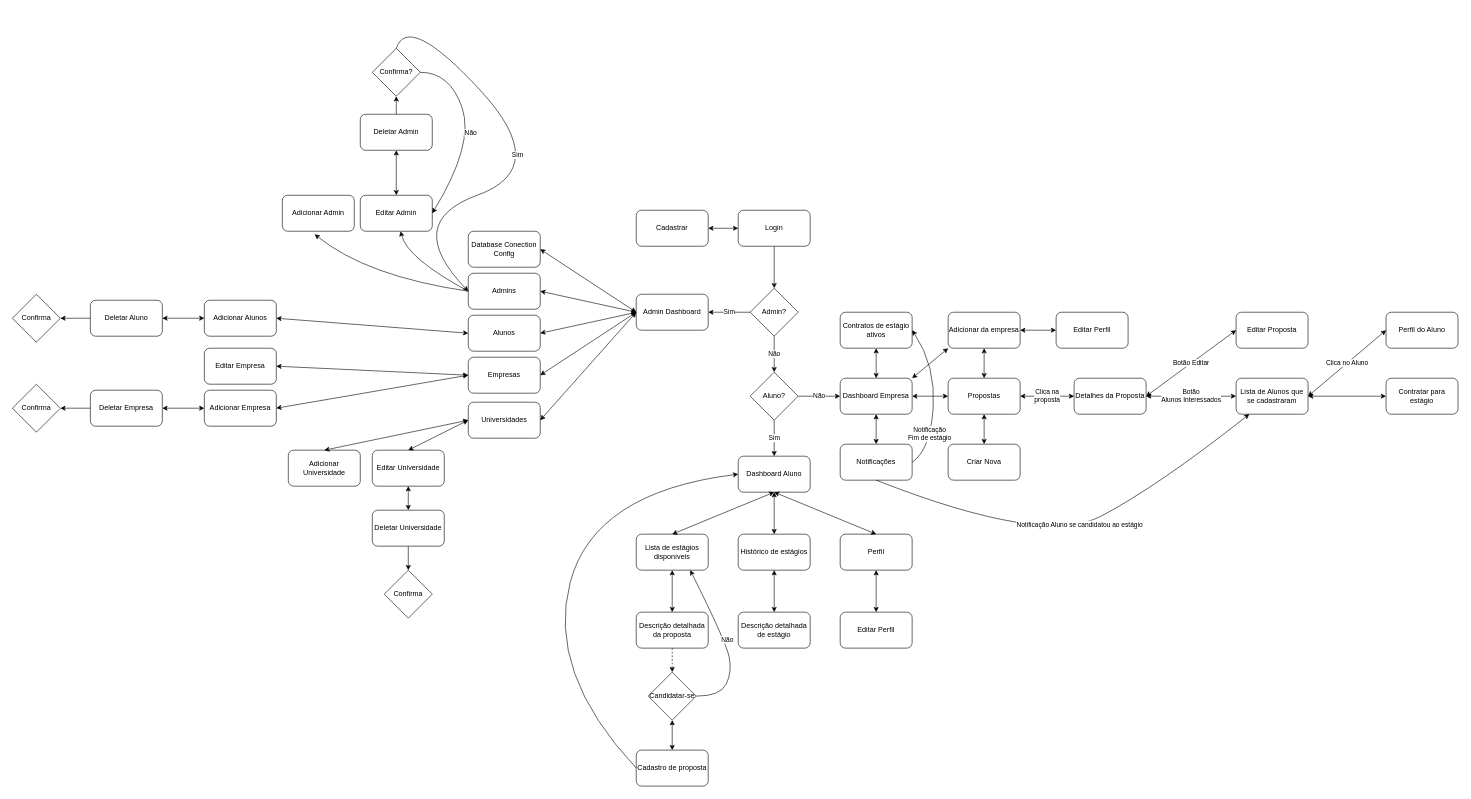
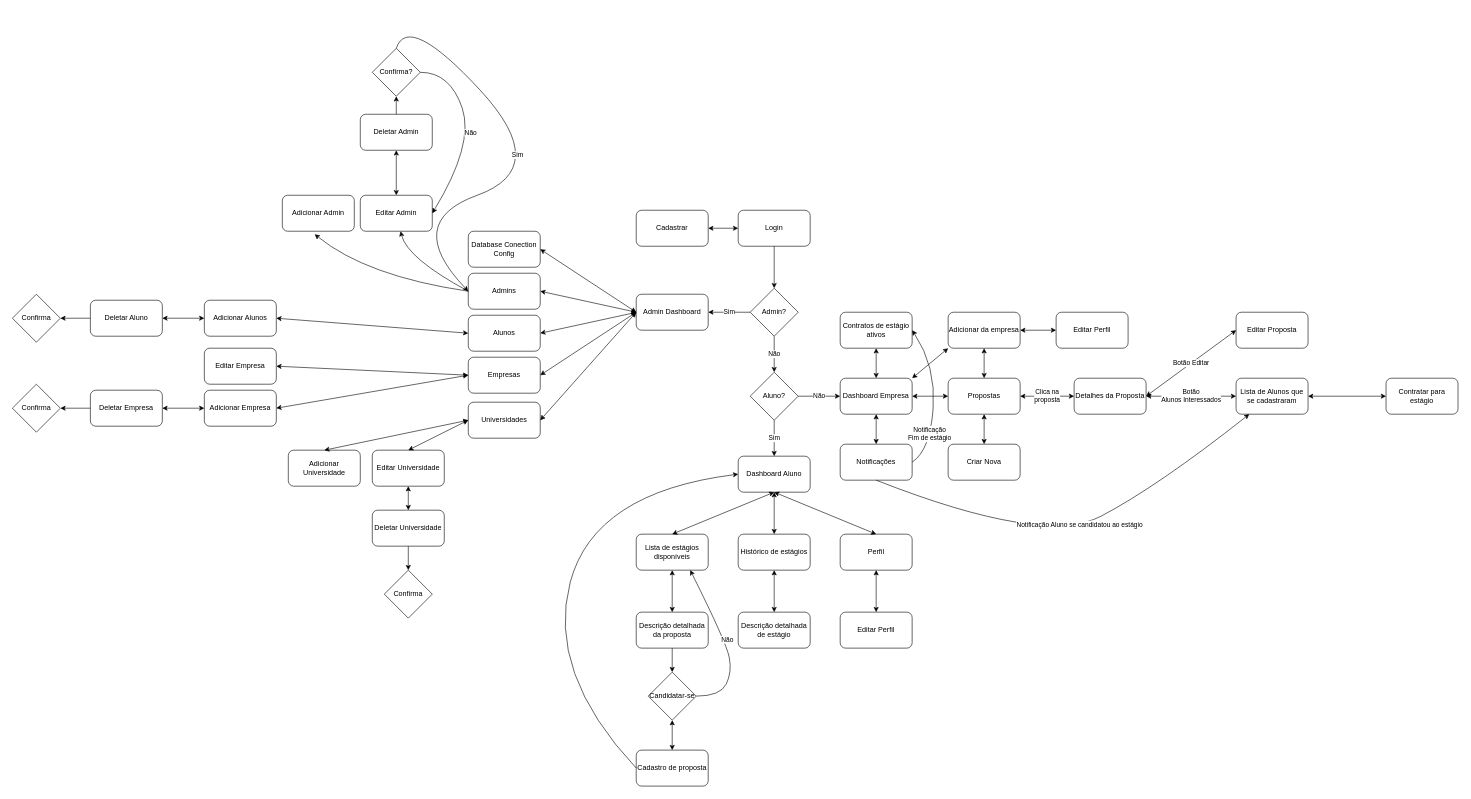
(1422, 330) -> none
(1347, 363) -> none
(672, 657) -> (672, 657)
